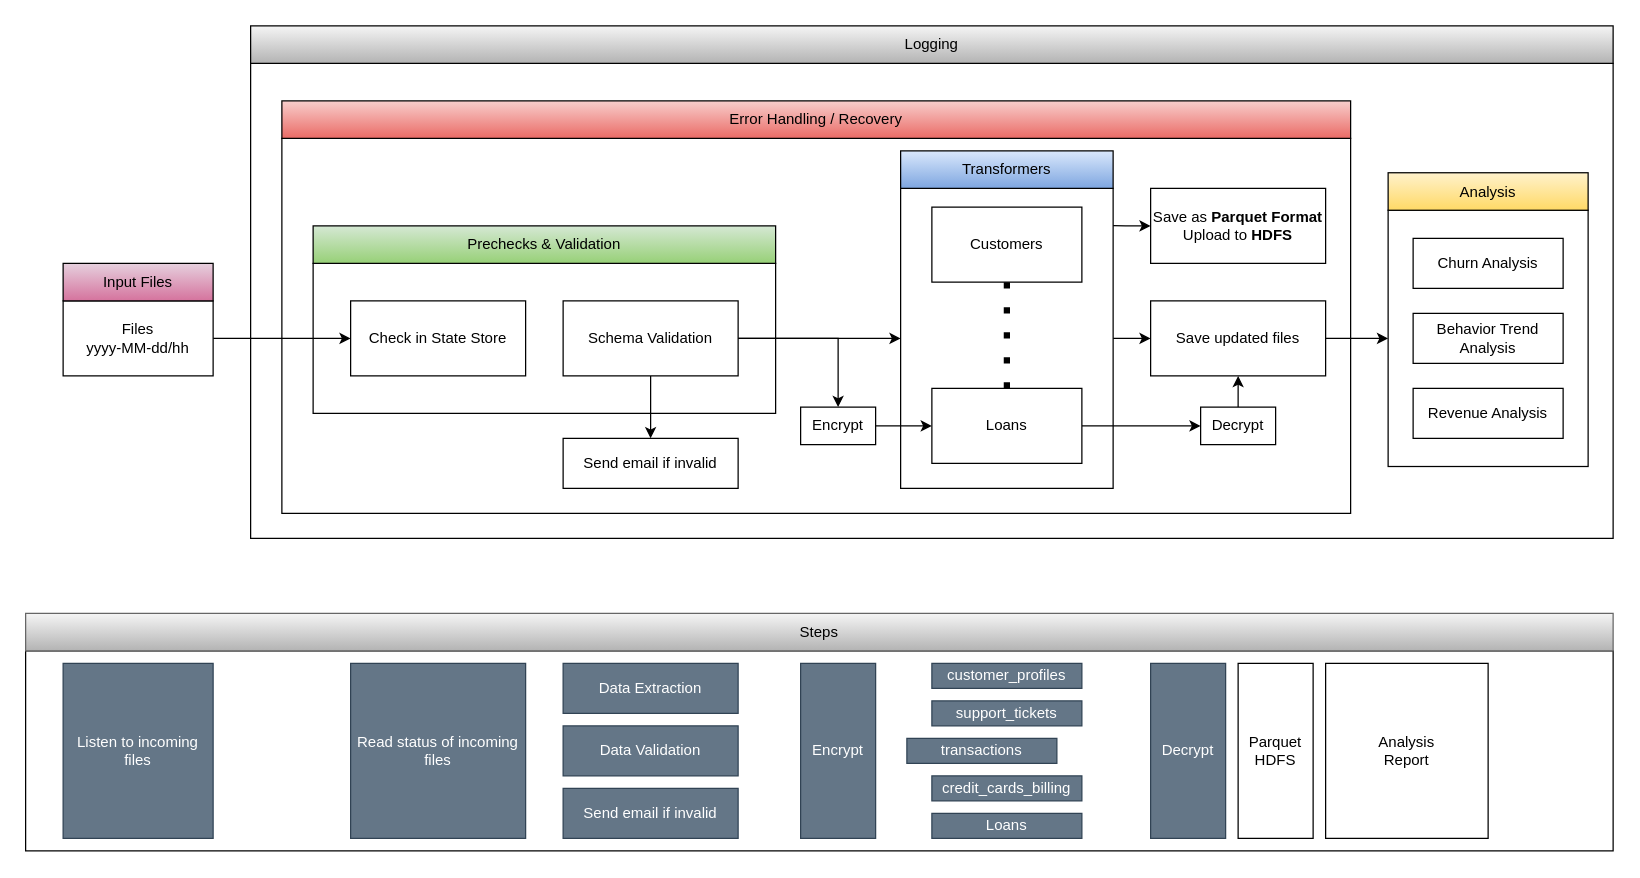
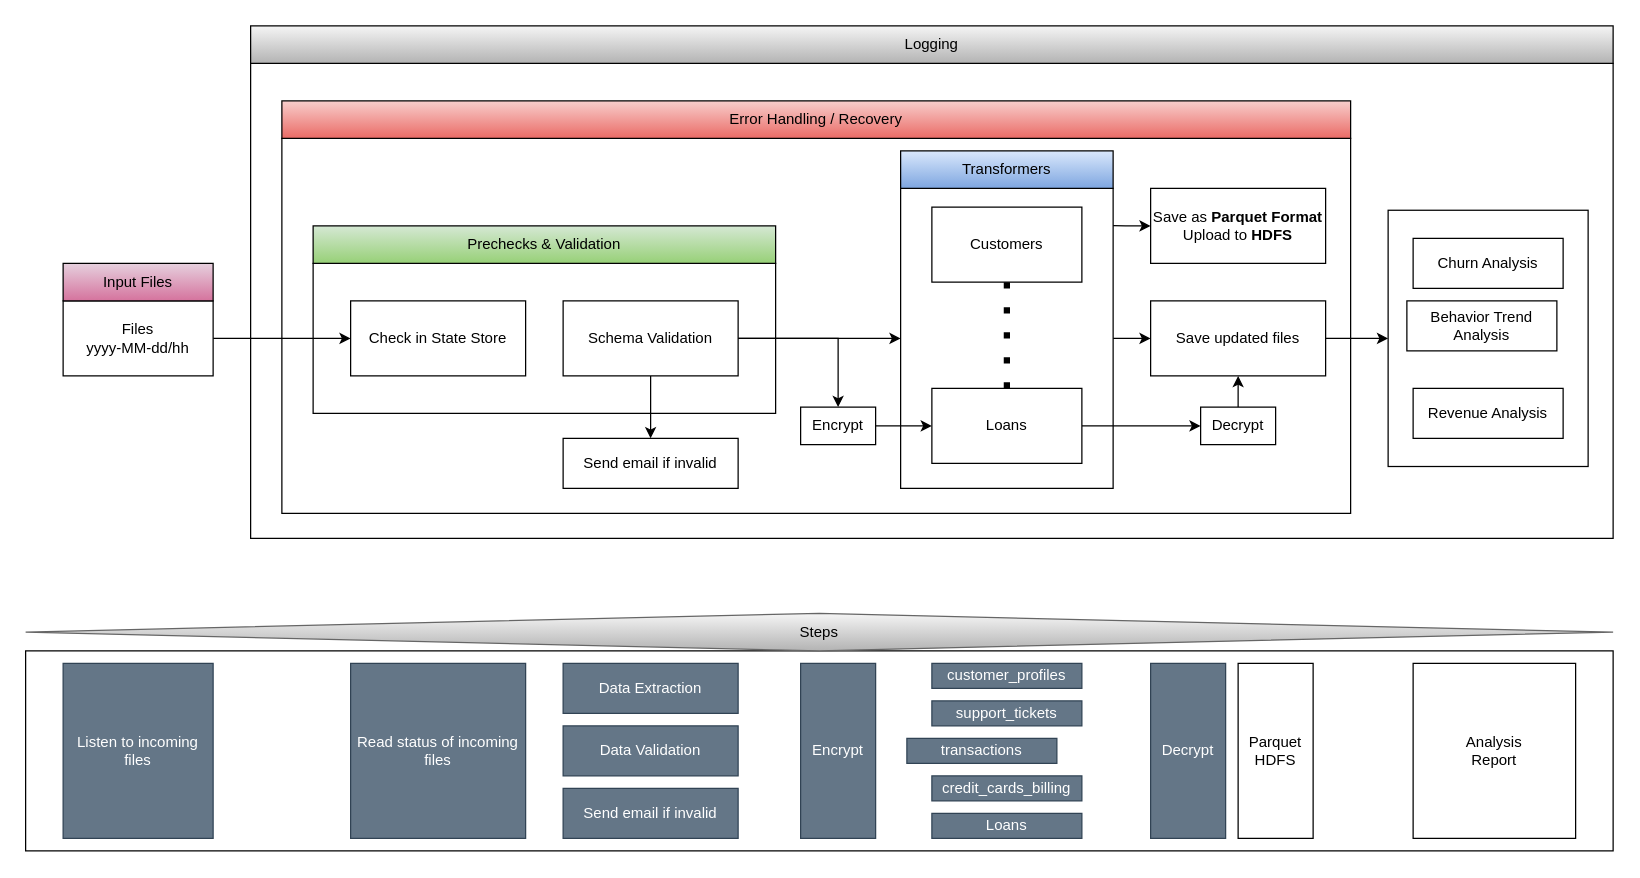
(1488, 191) -> none
(1488, 338) -> (1482, 326)
(819, 632) -> (819, 632)
(1407, 751) -> (1494, 751)
